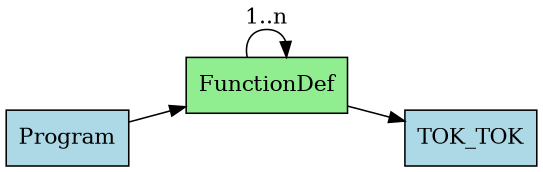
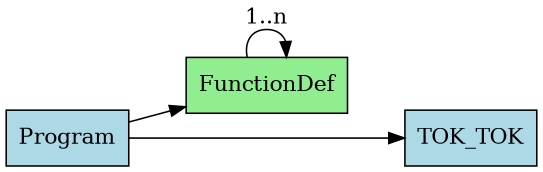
(369, 112) -> (259, 138)
